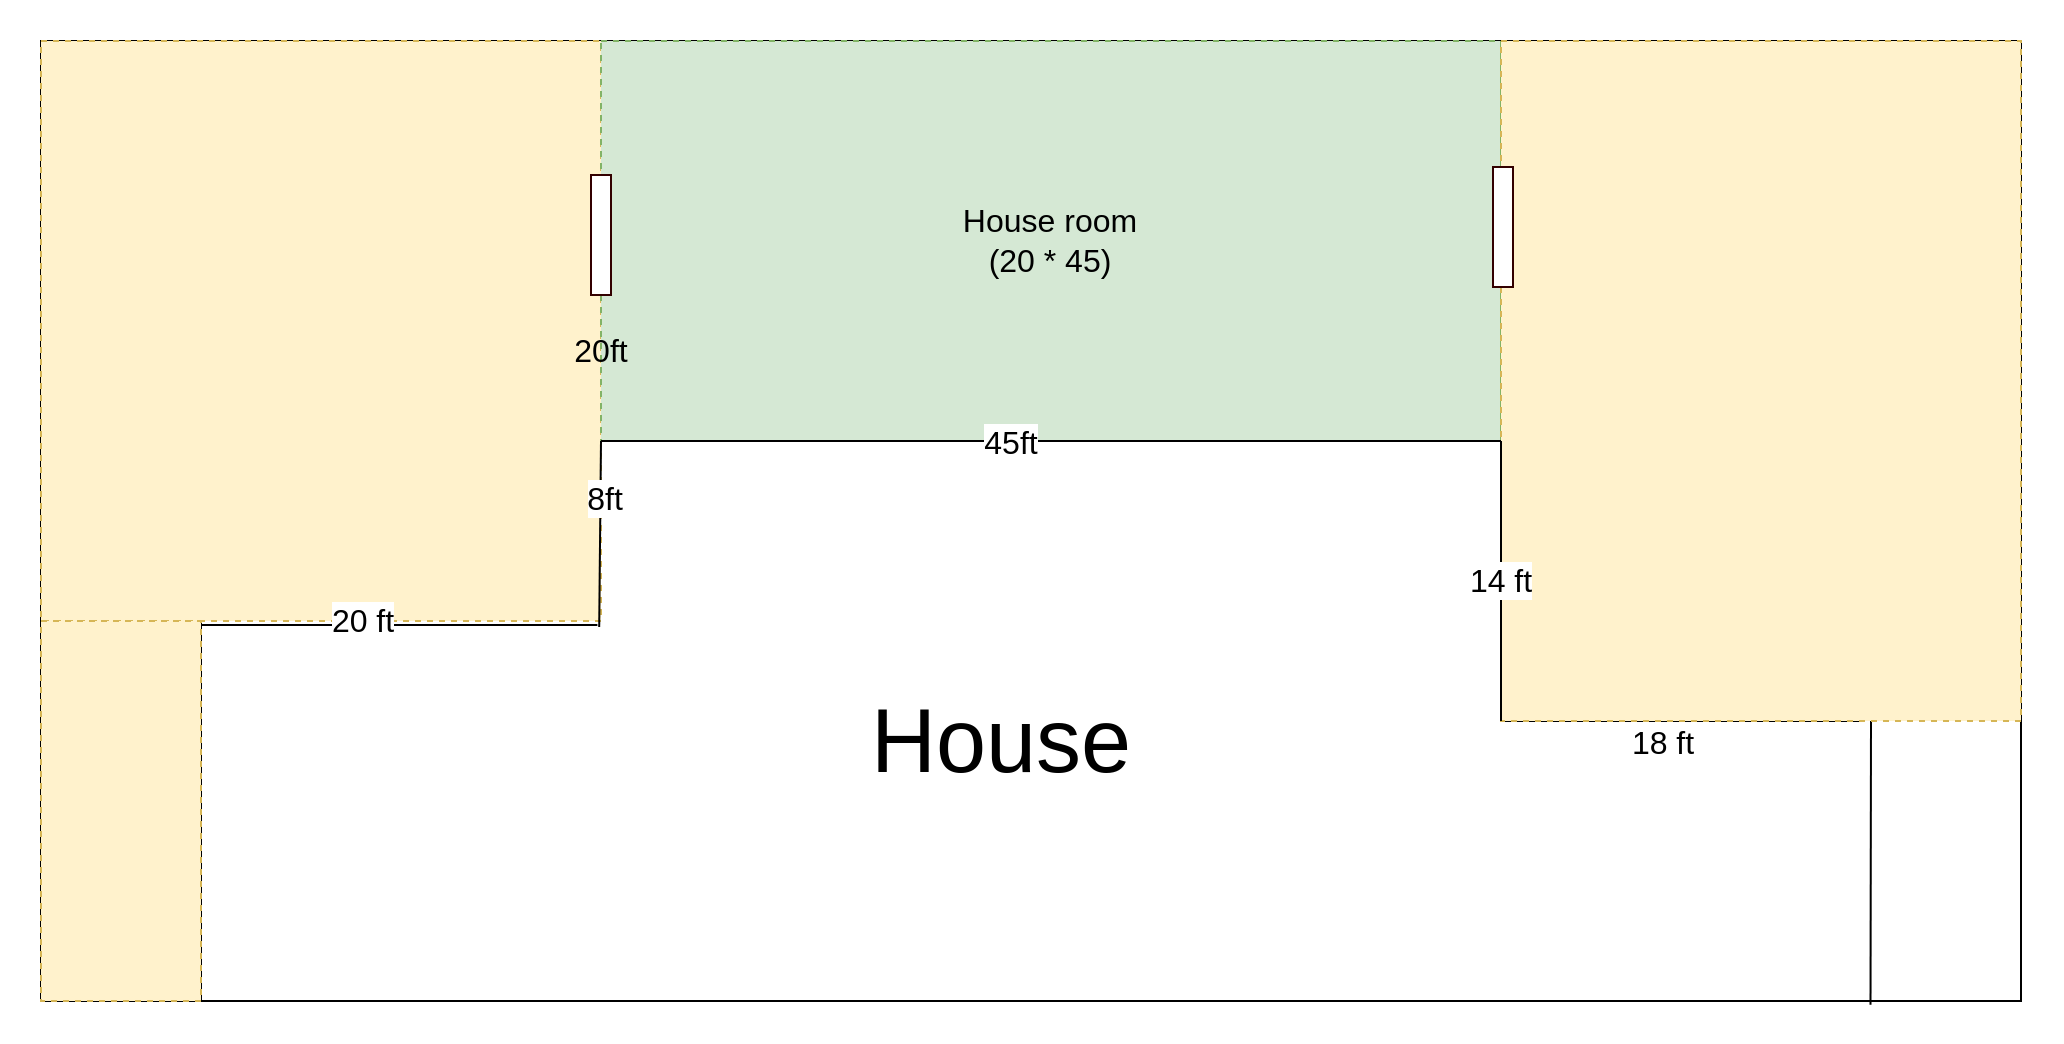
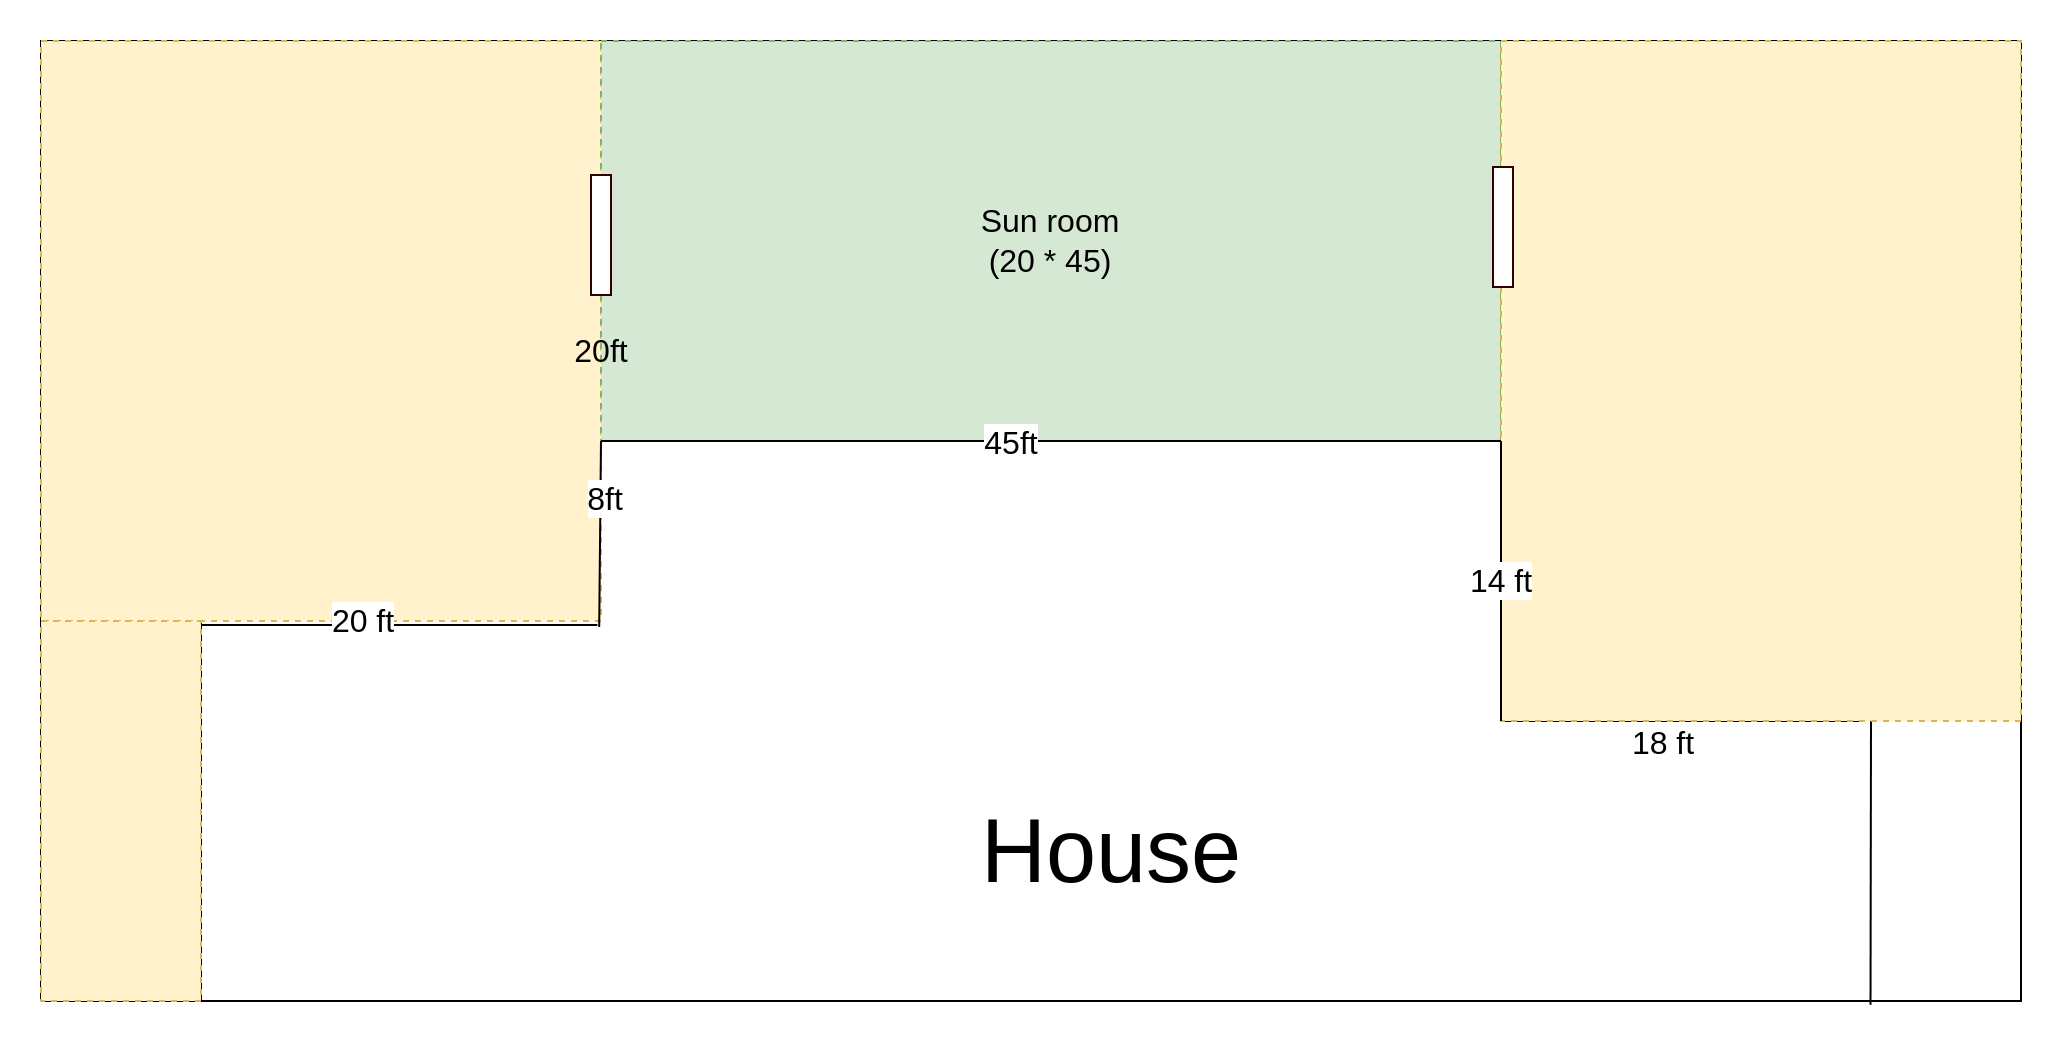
(1051, 241) -> (1051, 241)
(1001, 741) -> (1111, 851)
